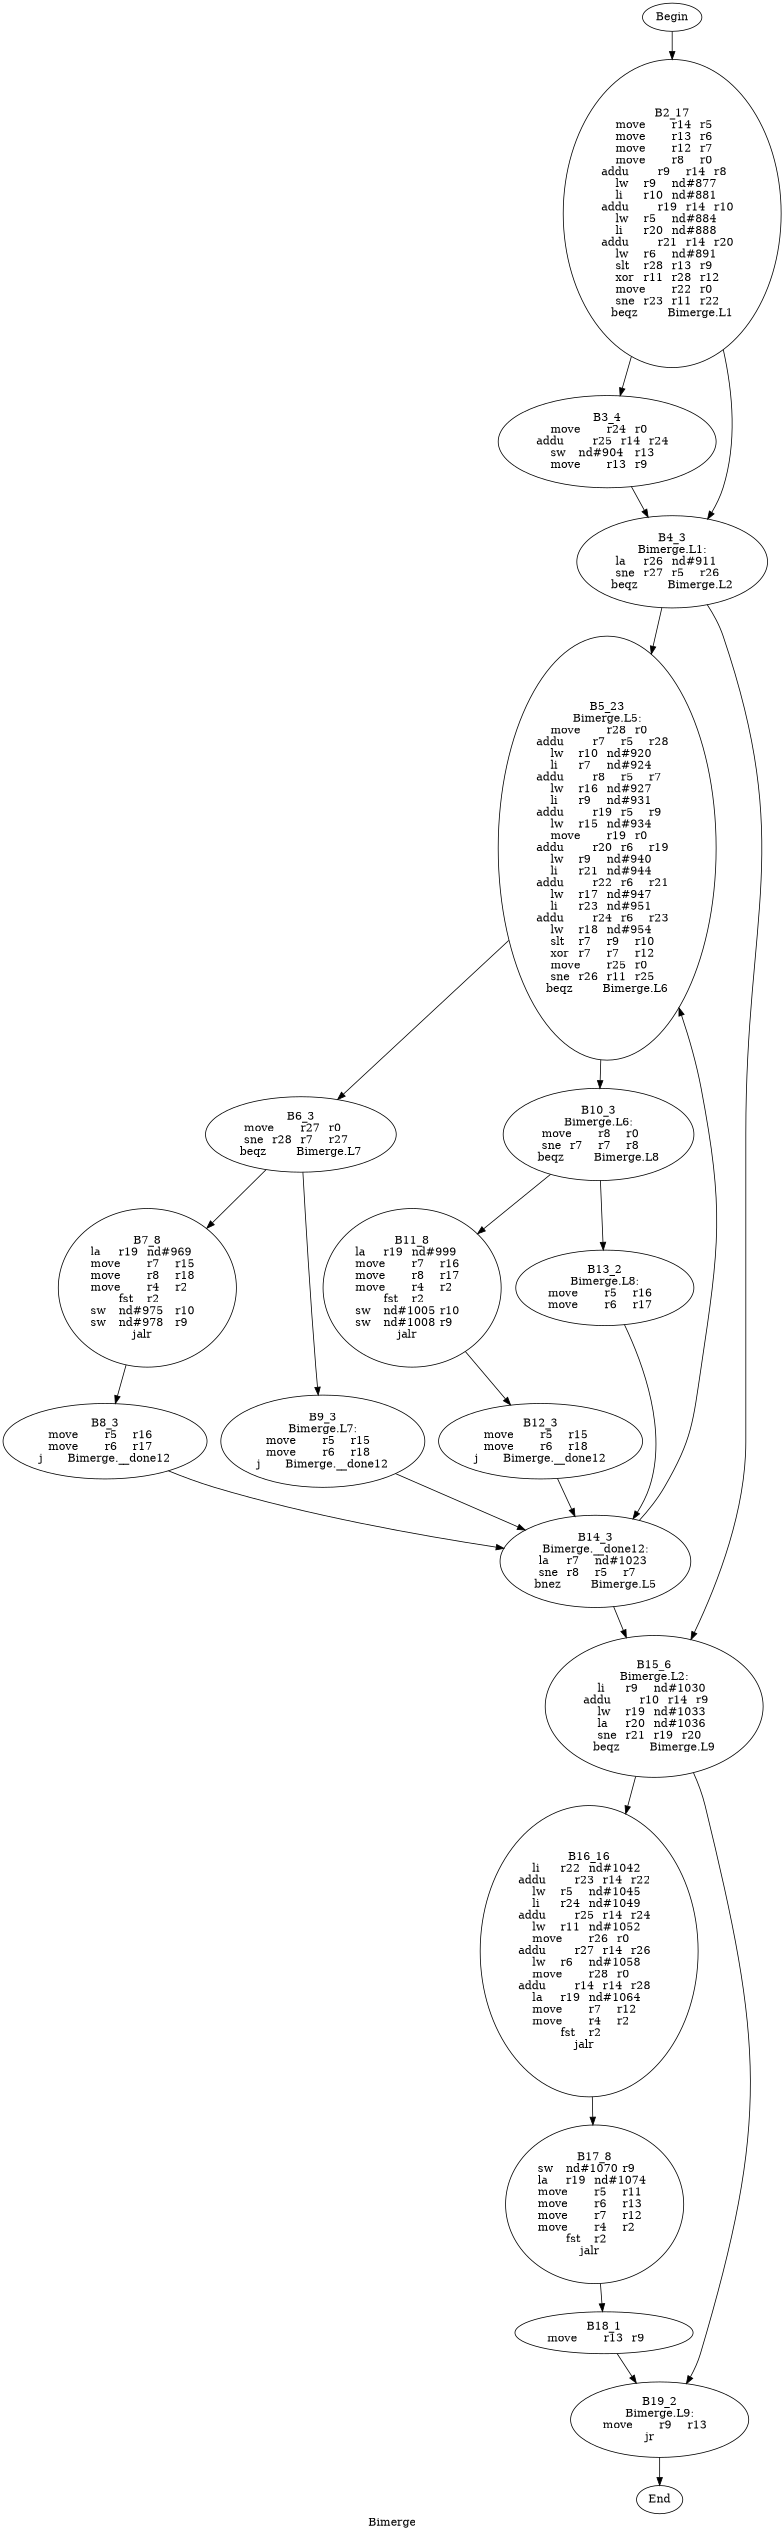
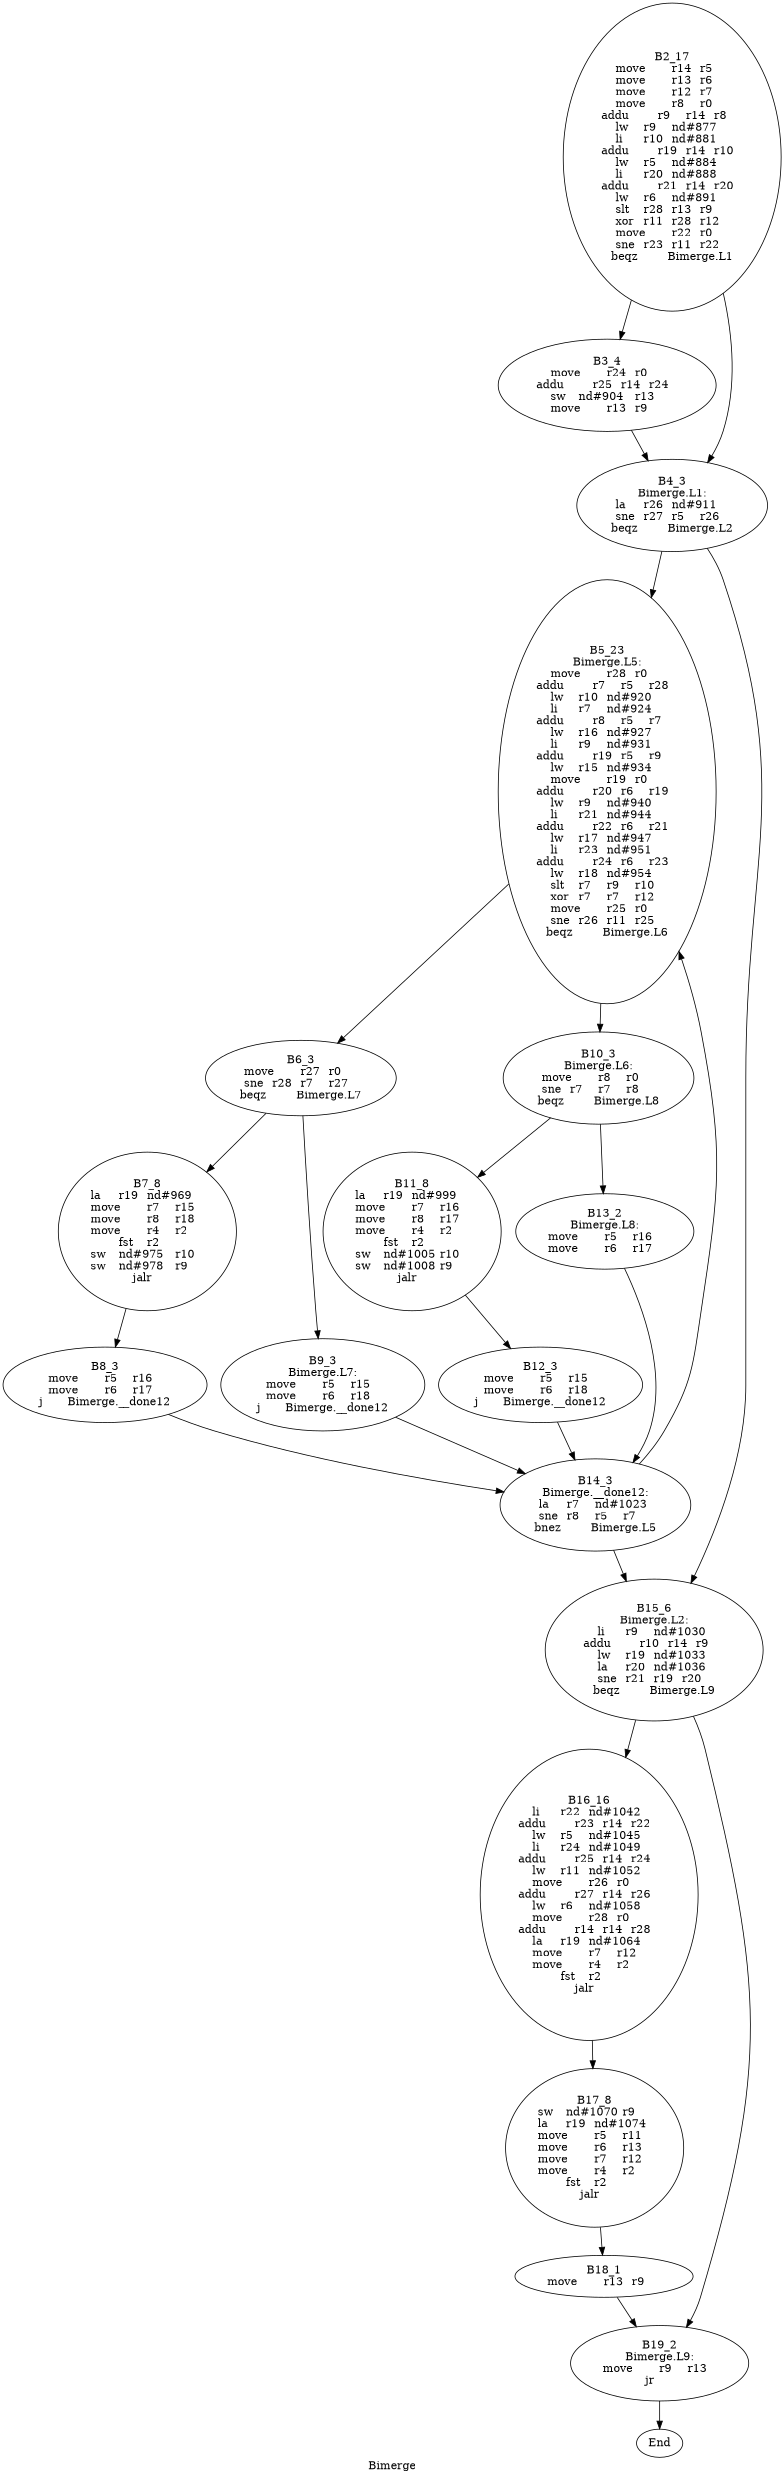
(672, 17) -> none
